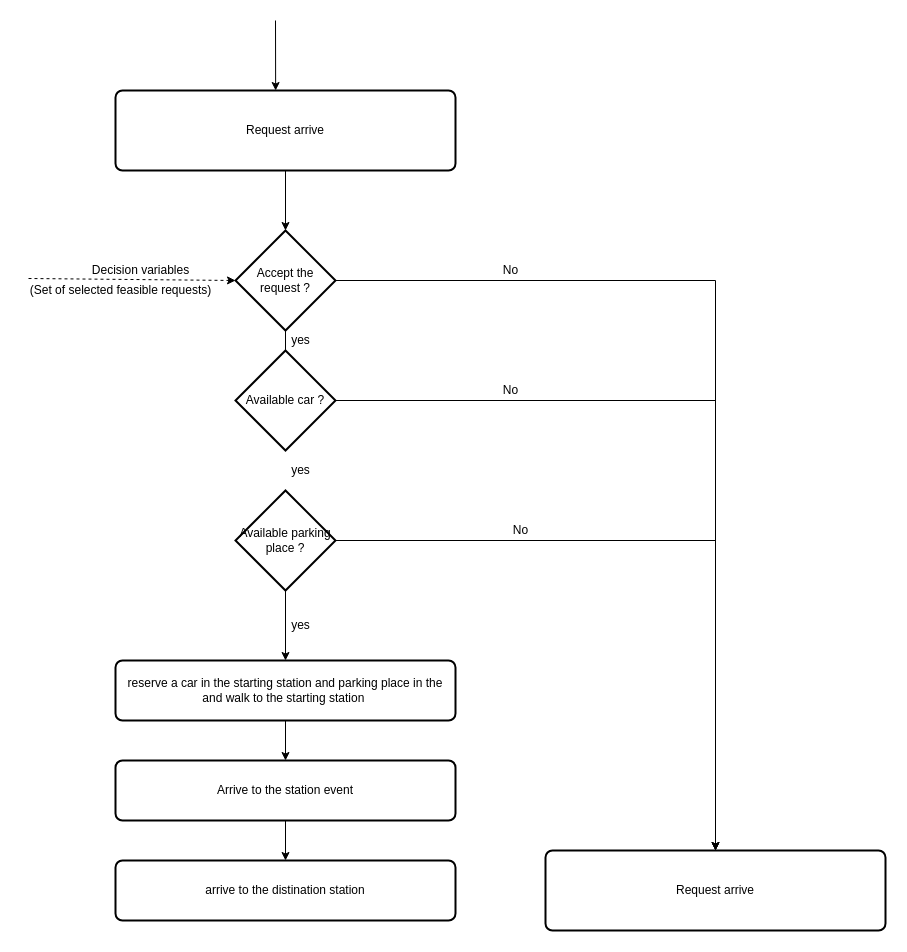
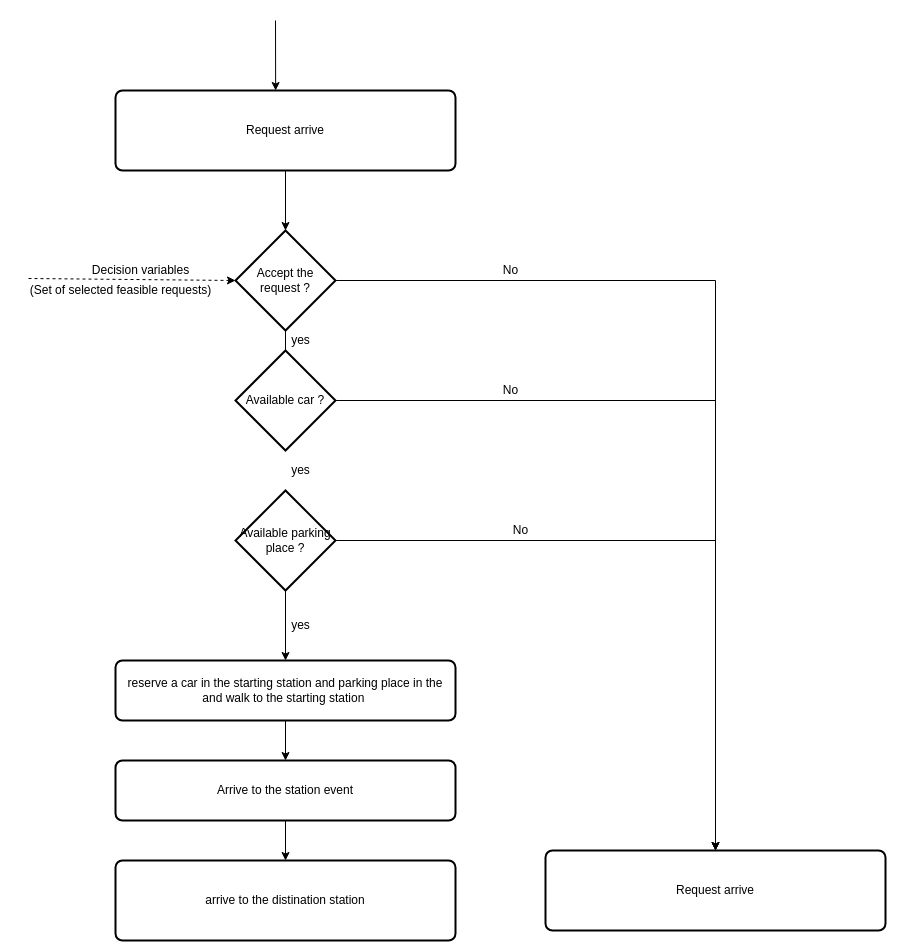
(286, 891) -> (286, 901)
